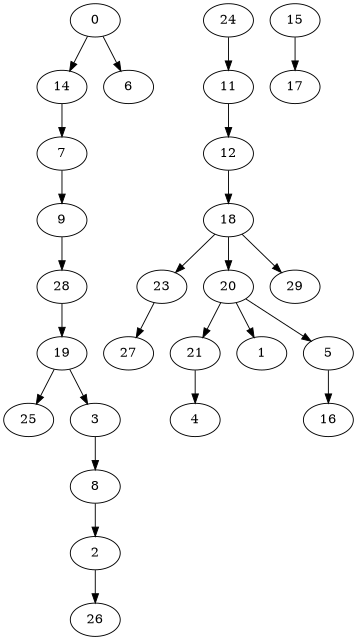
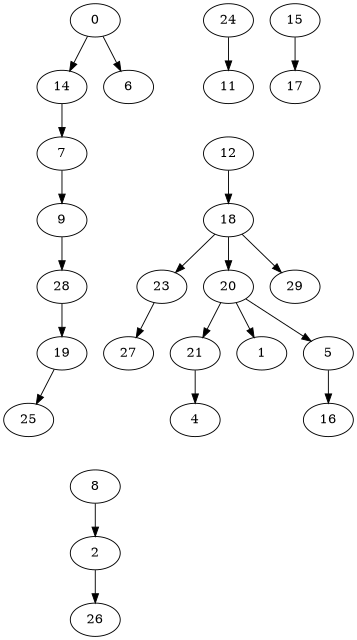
(228, 116) -> none
(95, 420) -> none
